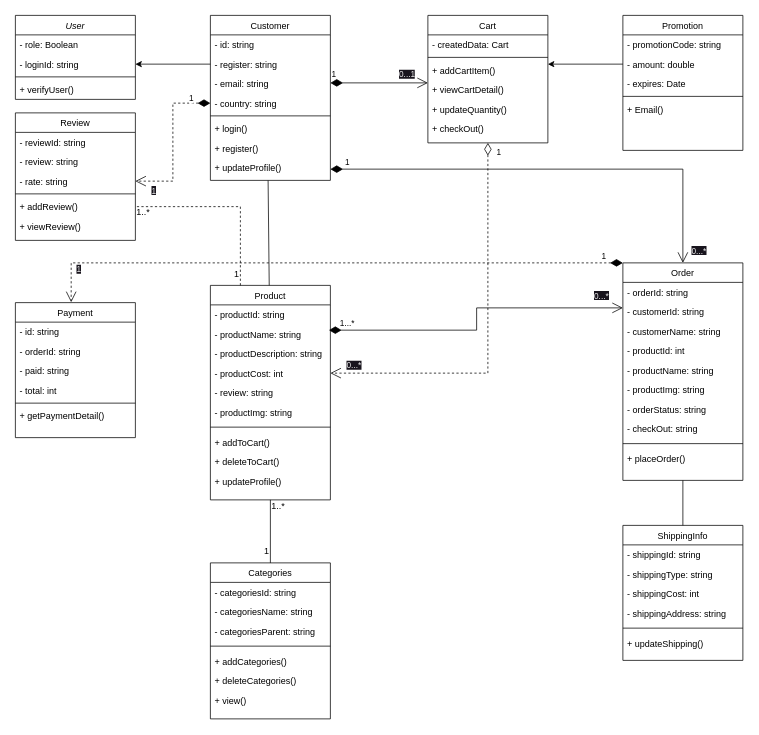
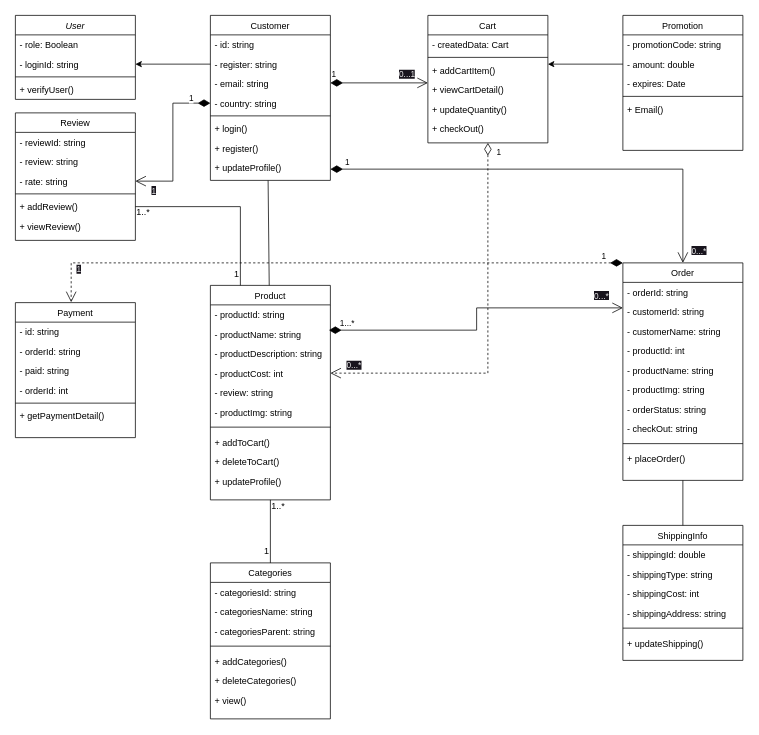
(173, 147) -> (173, 147)
(227, 207) -> (227, 207)
(44, 391) -> (50, 391)
(670, 555) -> (670, 555)
